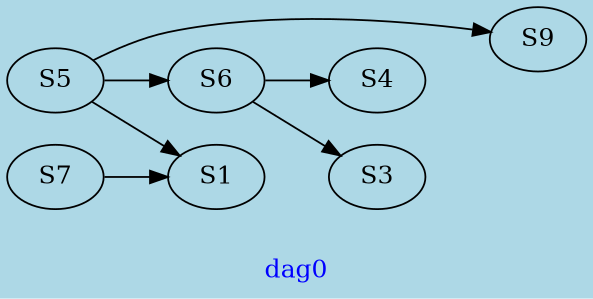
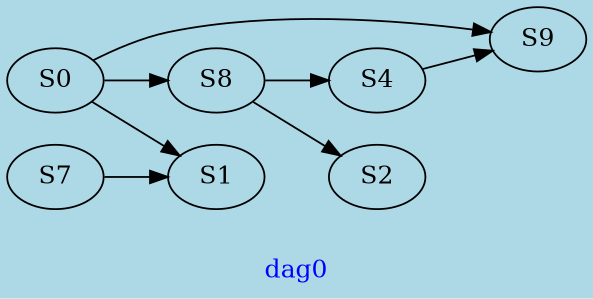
none -> (449, 62)
(55, 80) -> (55, 80)
(216, 80) -> (216, 80)
(377, 177) -> (377, 177)
